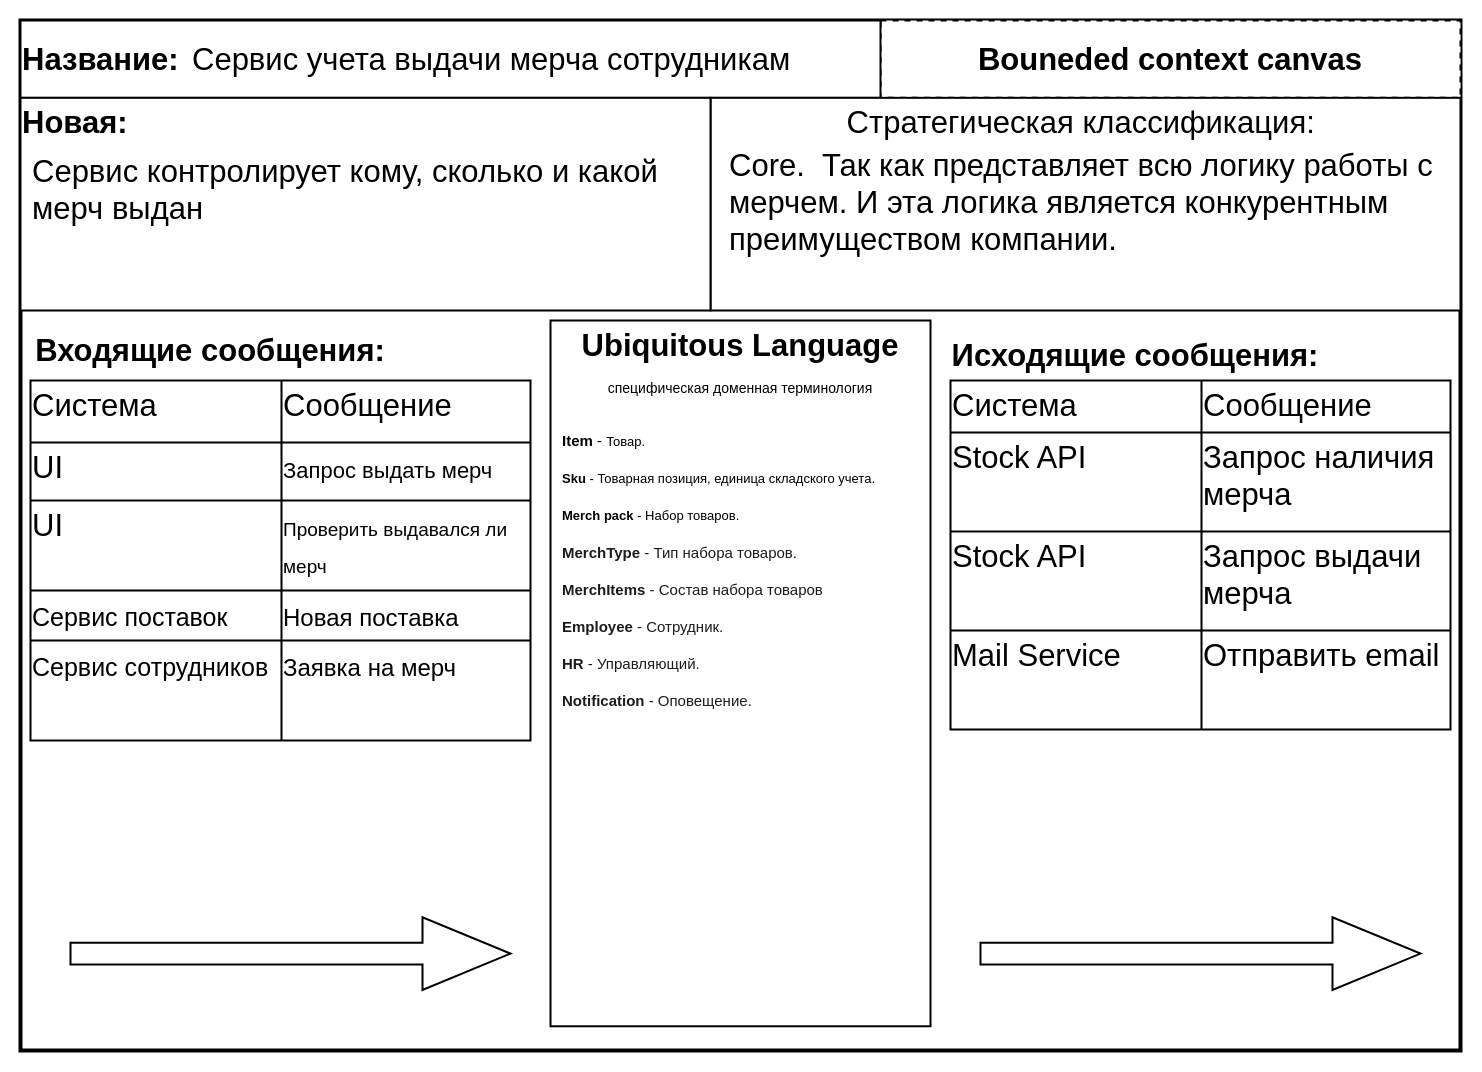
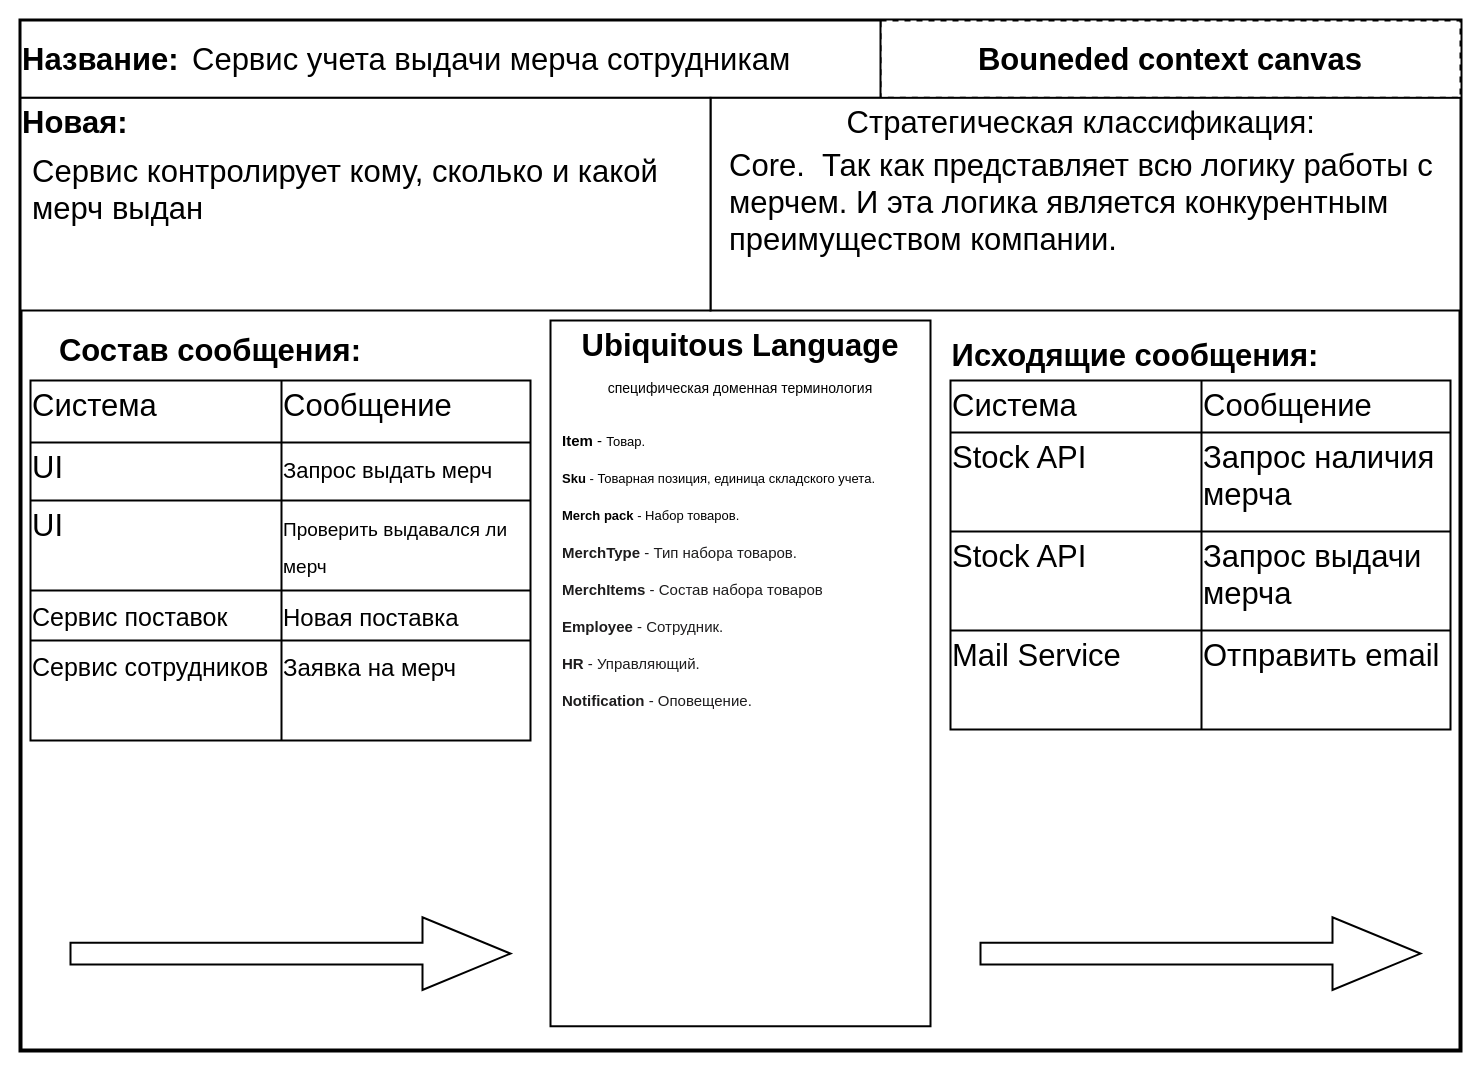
(211, 351) -> (211, 351)
